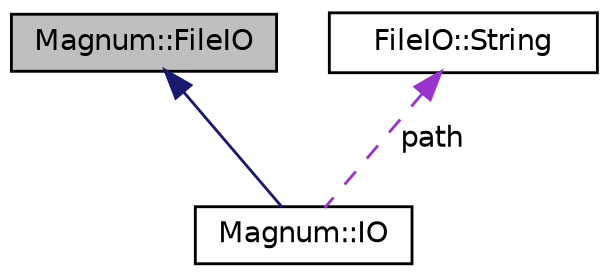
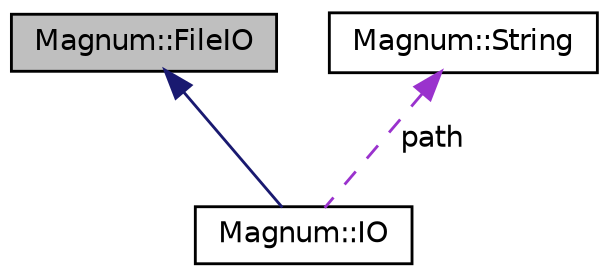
(463, 43) -> (463, 43)
